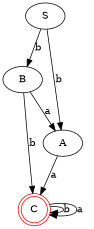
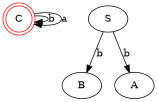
(41, 108) -> none
(28, 140) -> none
(51, 172) -> none
